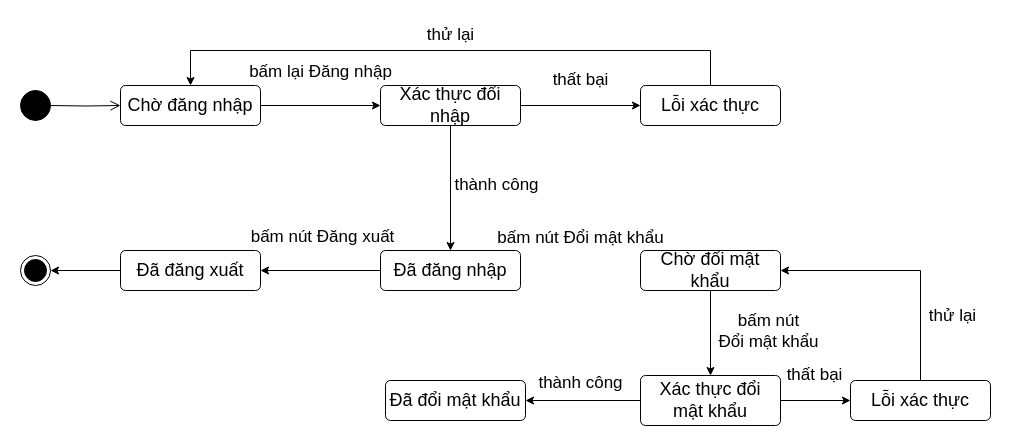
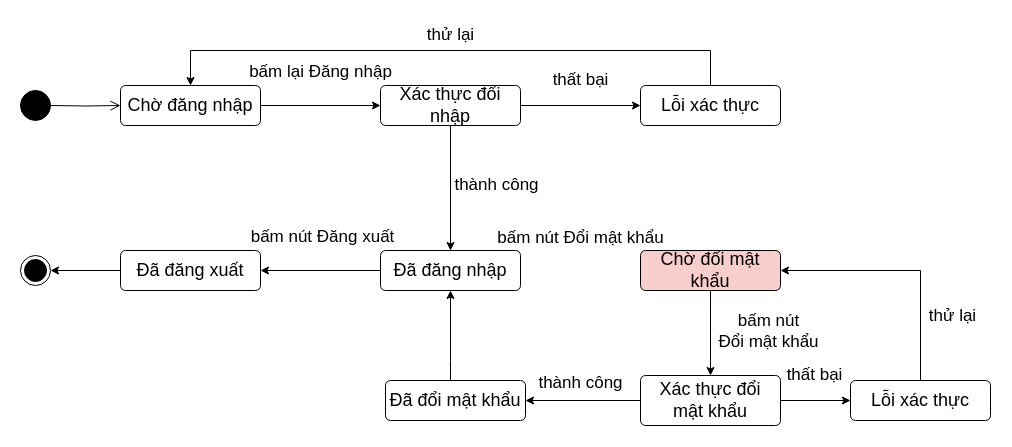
(711, 271) -> (711, 271)
none -> (451, 339)
